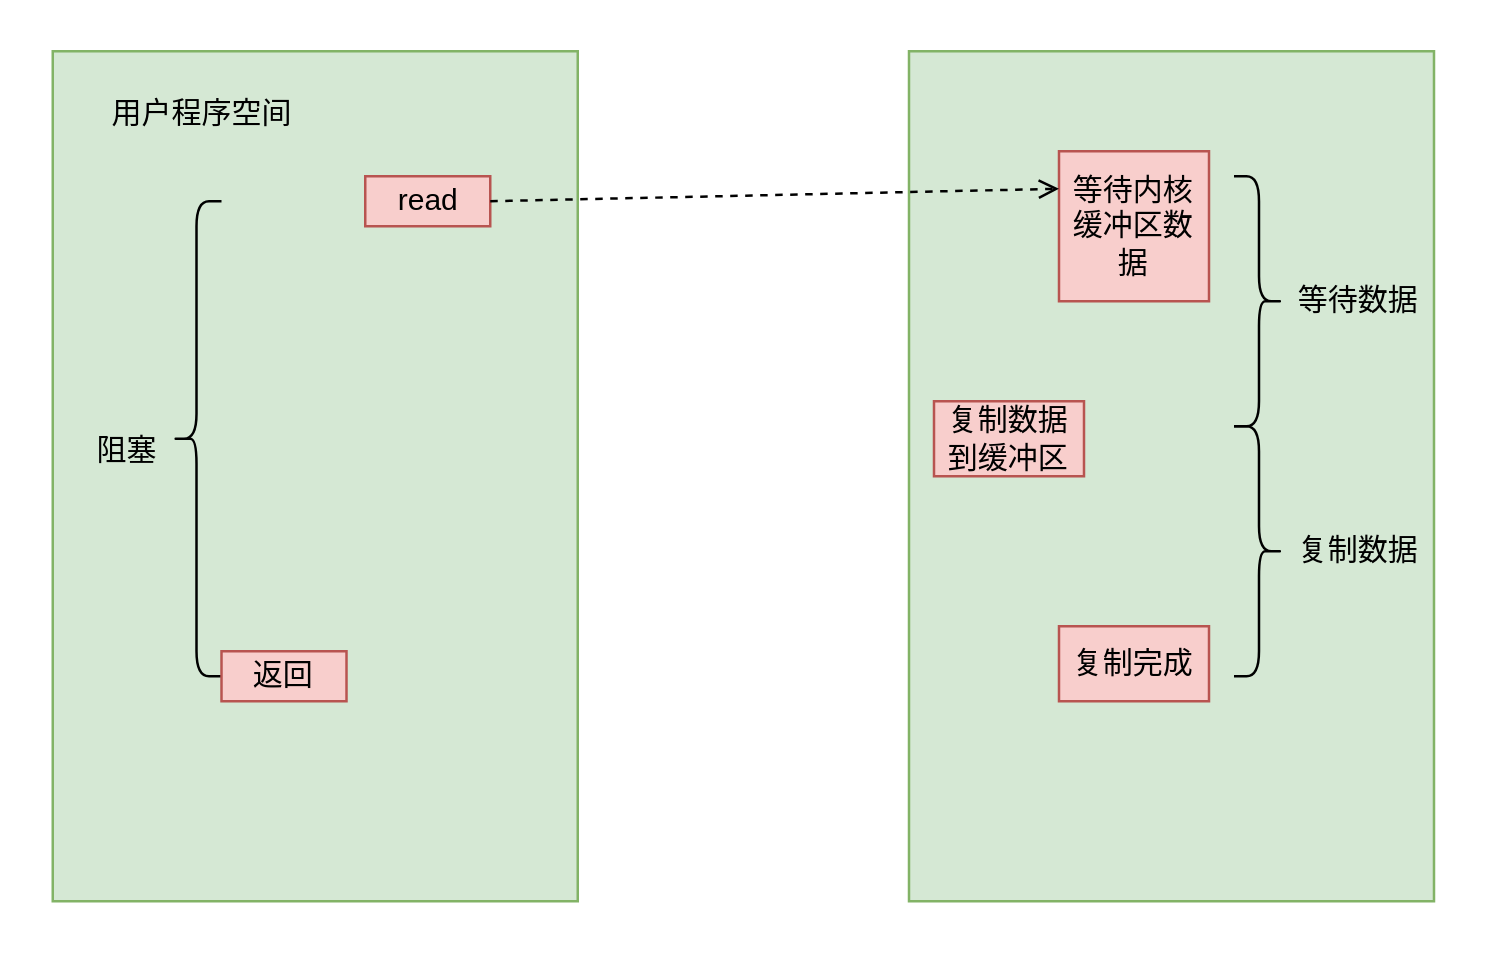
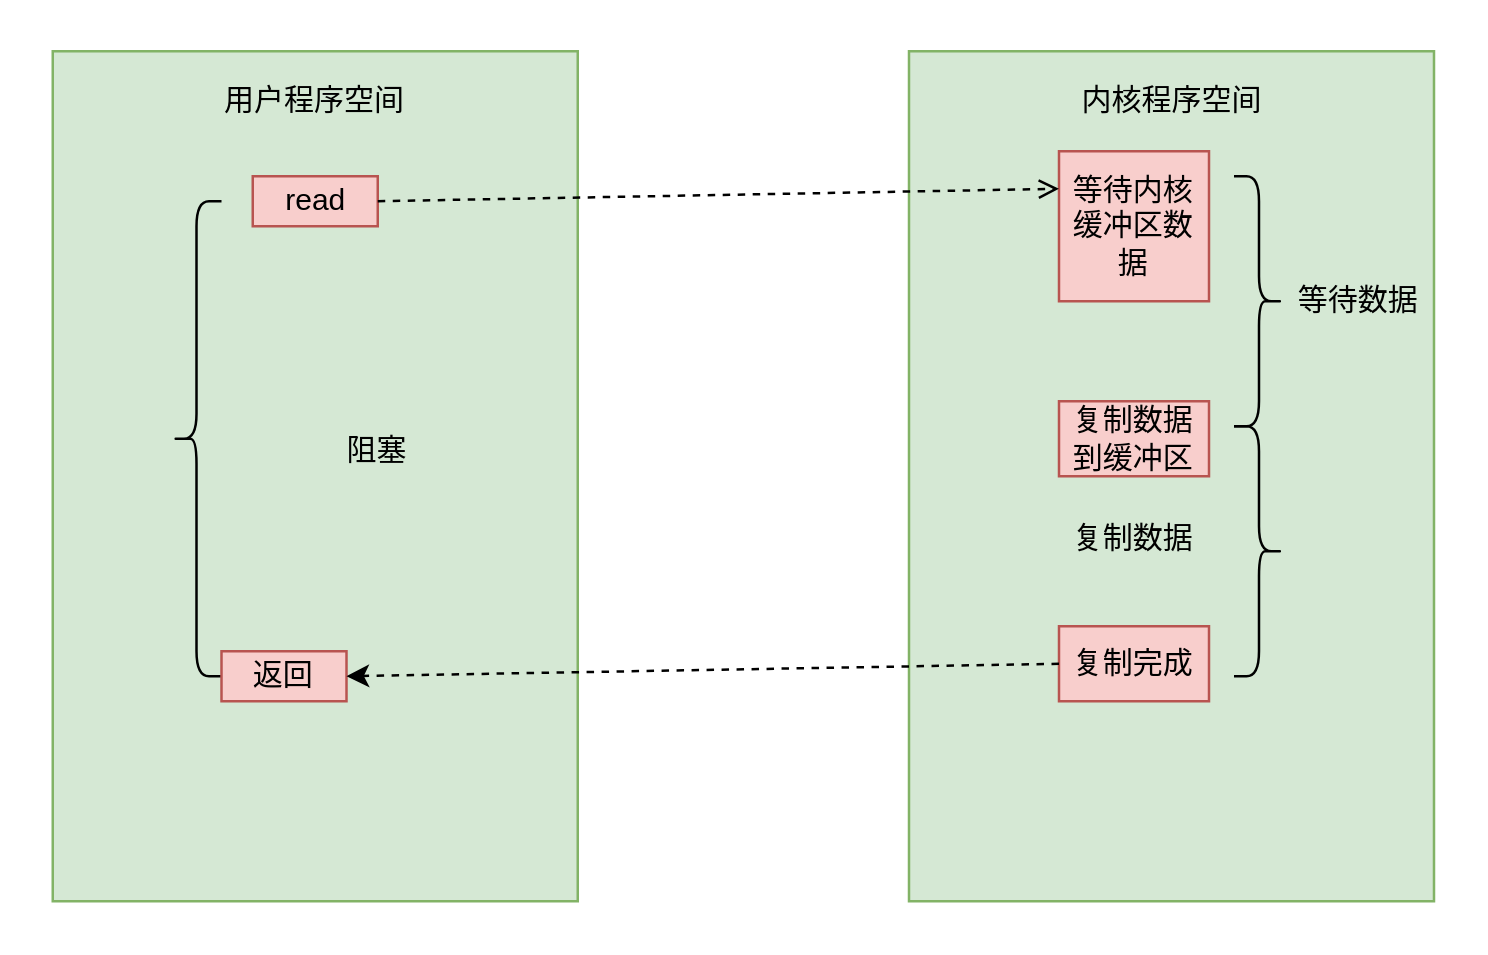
none -> (1171, 101)
(203, 114) -> (315, 101)
(428, 201) -> (315, 201)
(1009, 439) -> (1134, 439)
(128, 451) -> (378, 451)
(1359, 551) -> (1134, 539)
none -> (710, 670)
